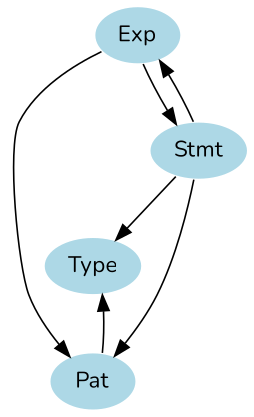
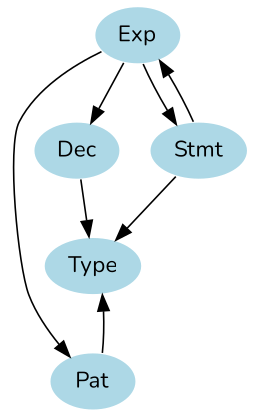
none -> (77, 151)
(170, 266) -> none
